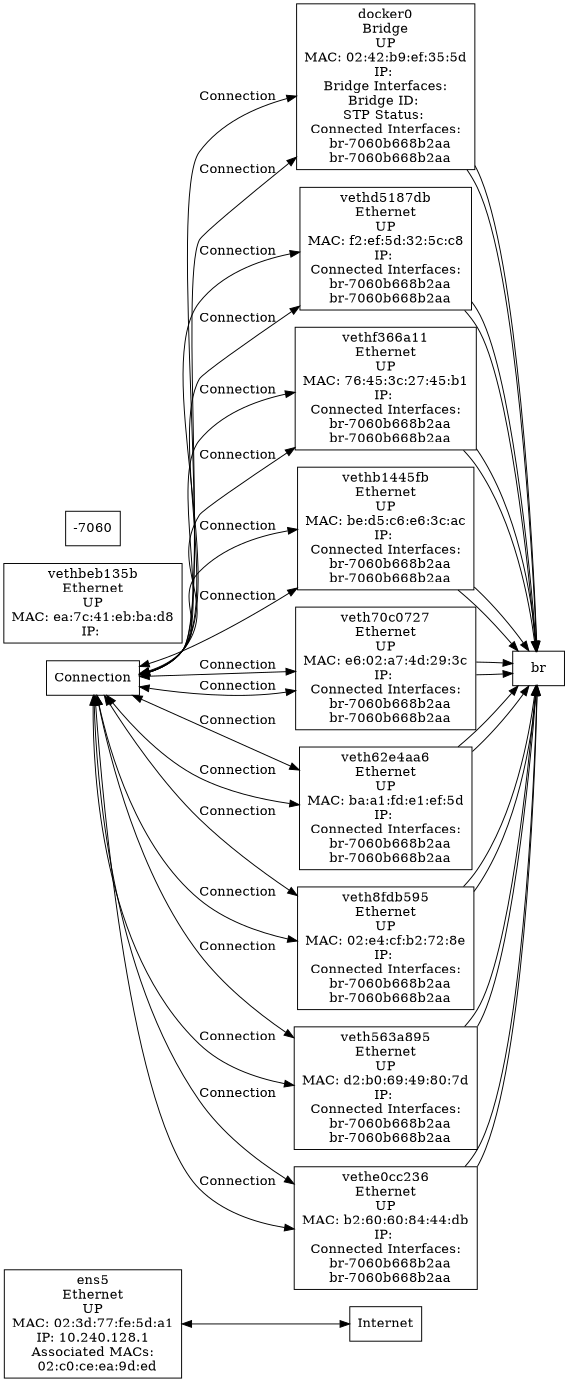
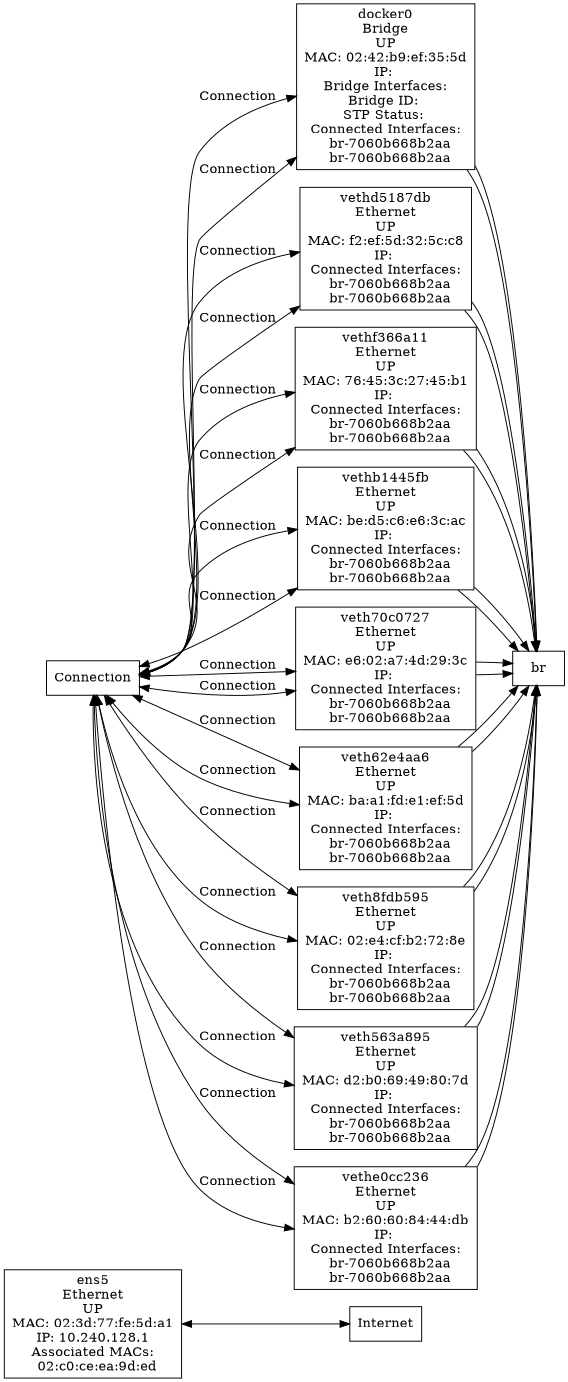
(93, 529) -> none
(93, 603) -> none
